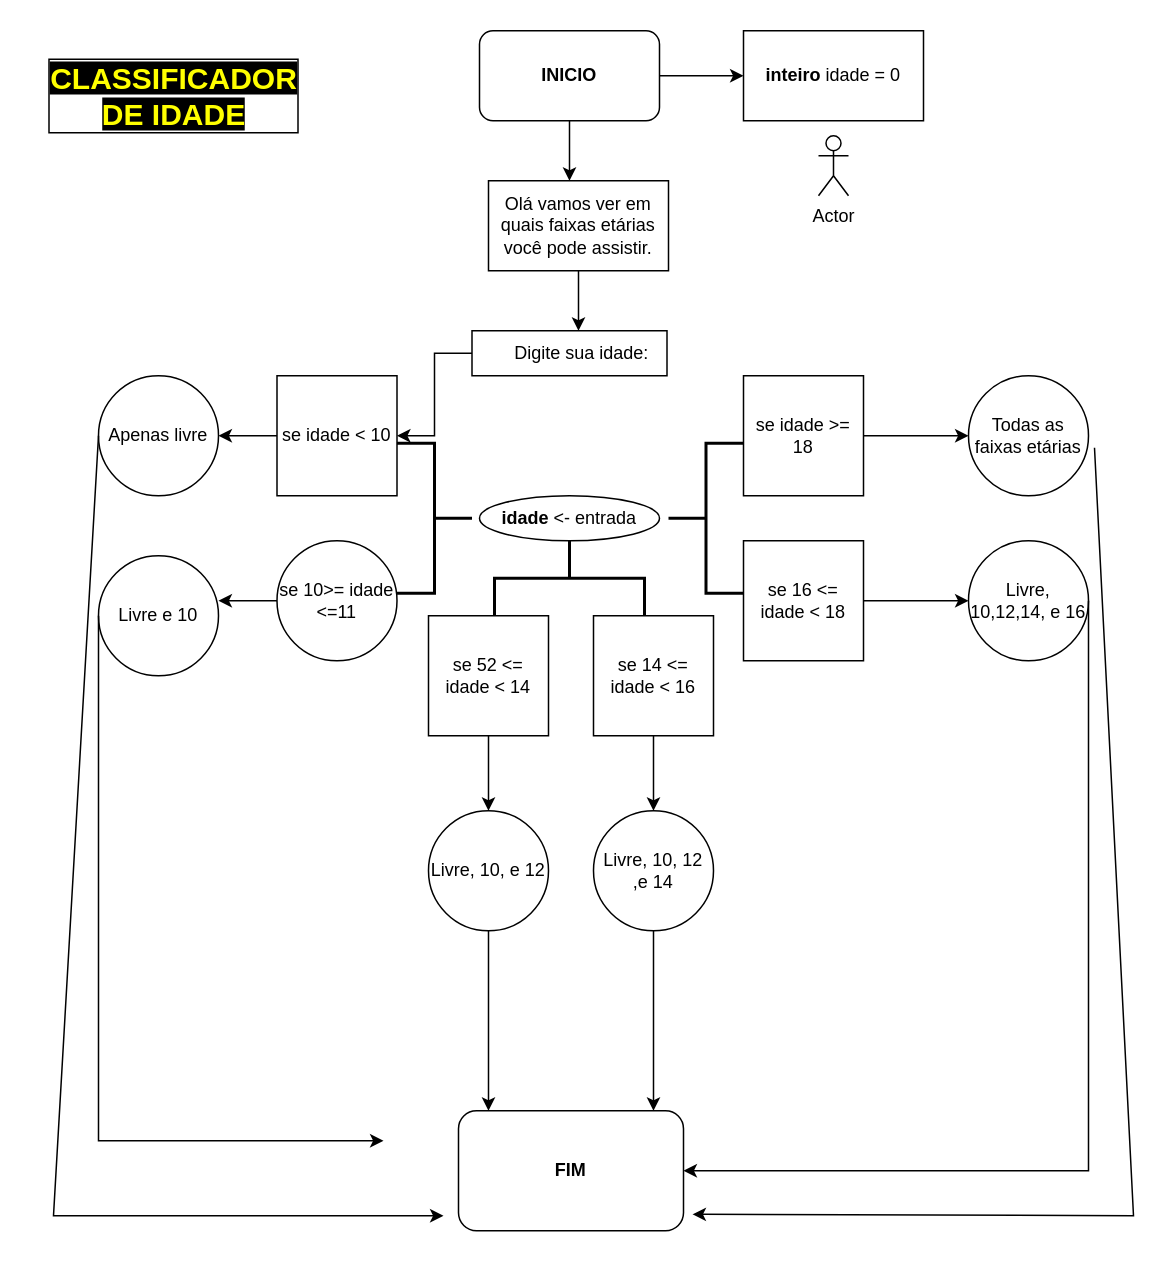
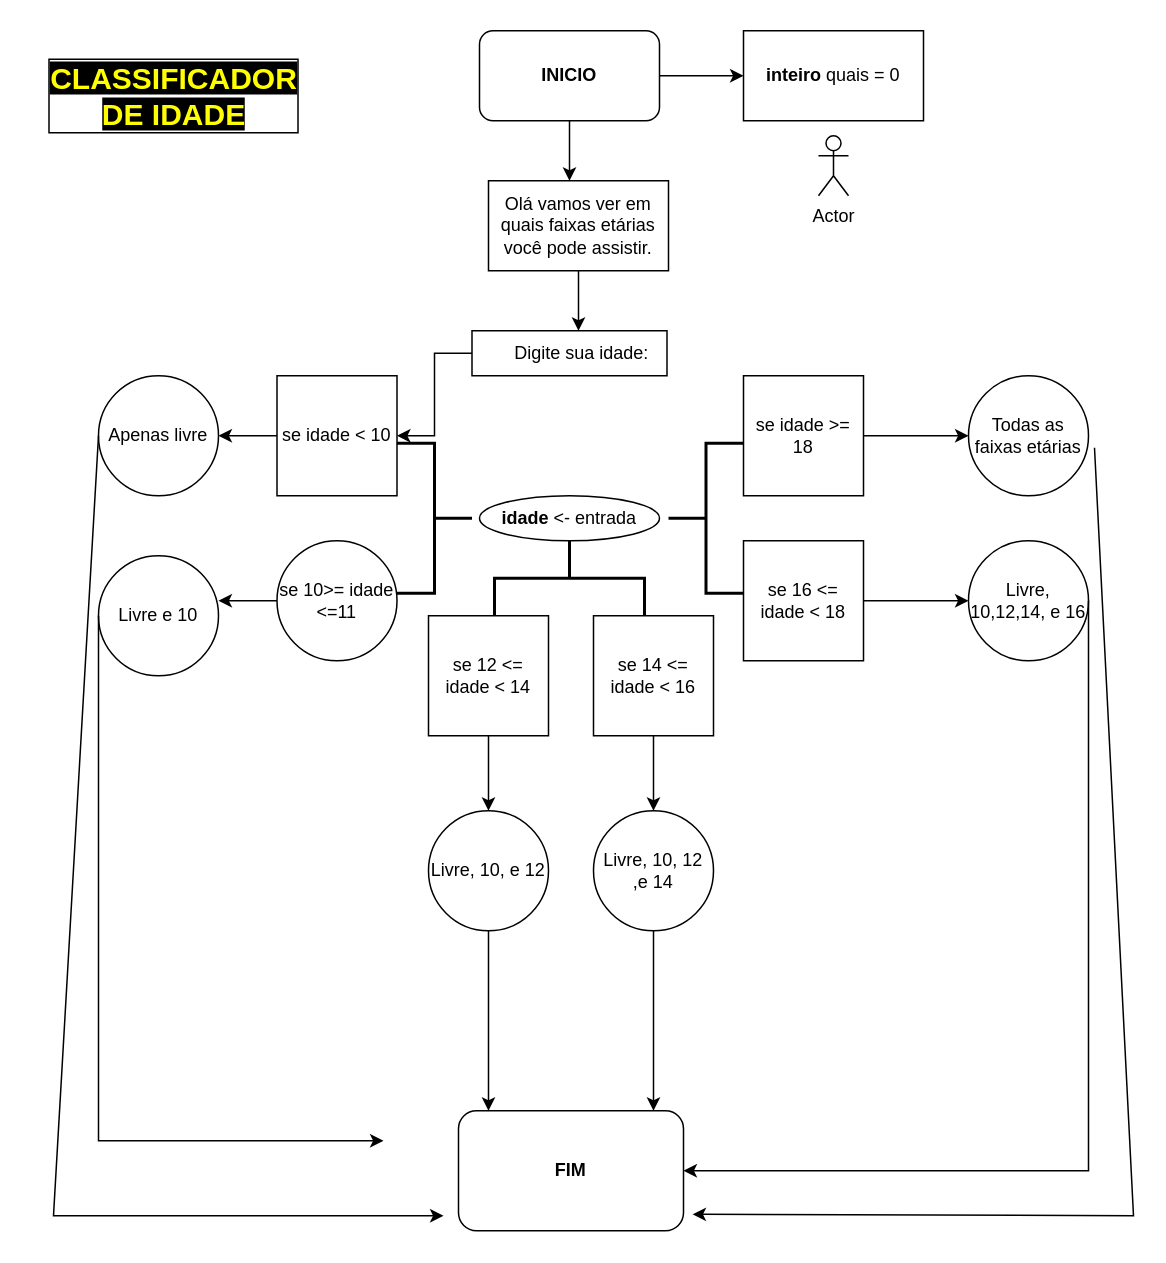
(833, 76) -> (833, 76)
(488, 676) -> (488, 676)
